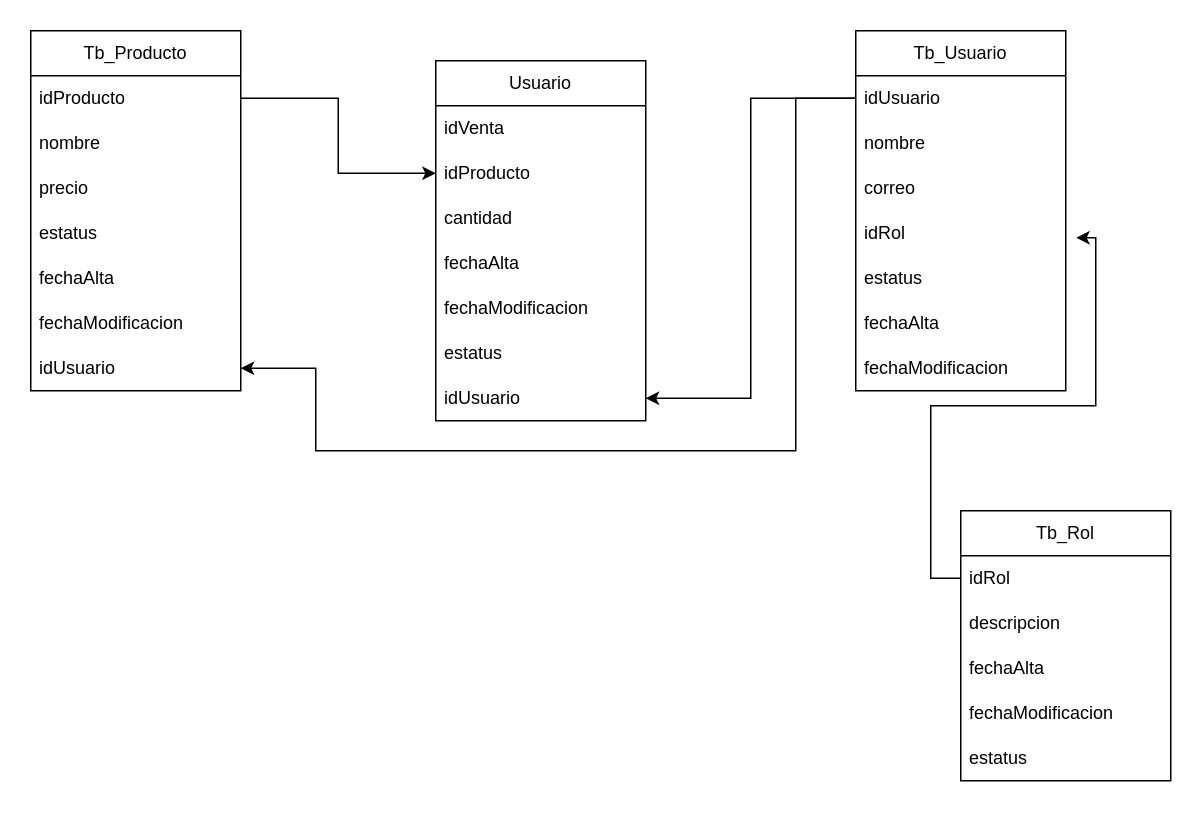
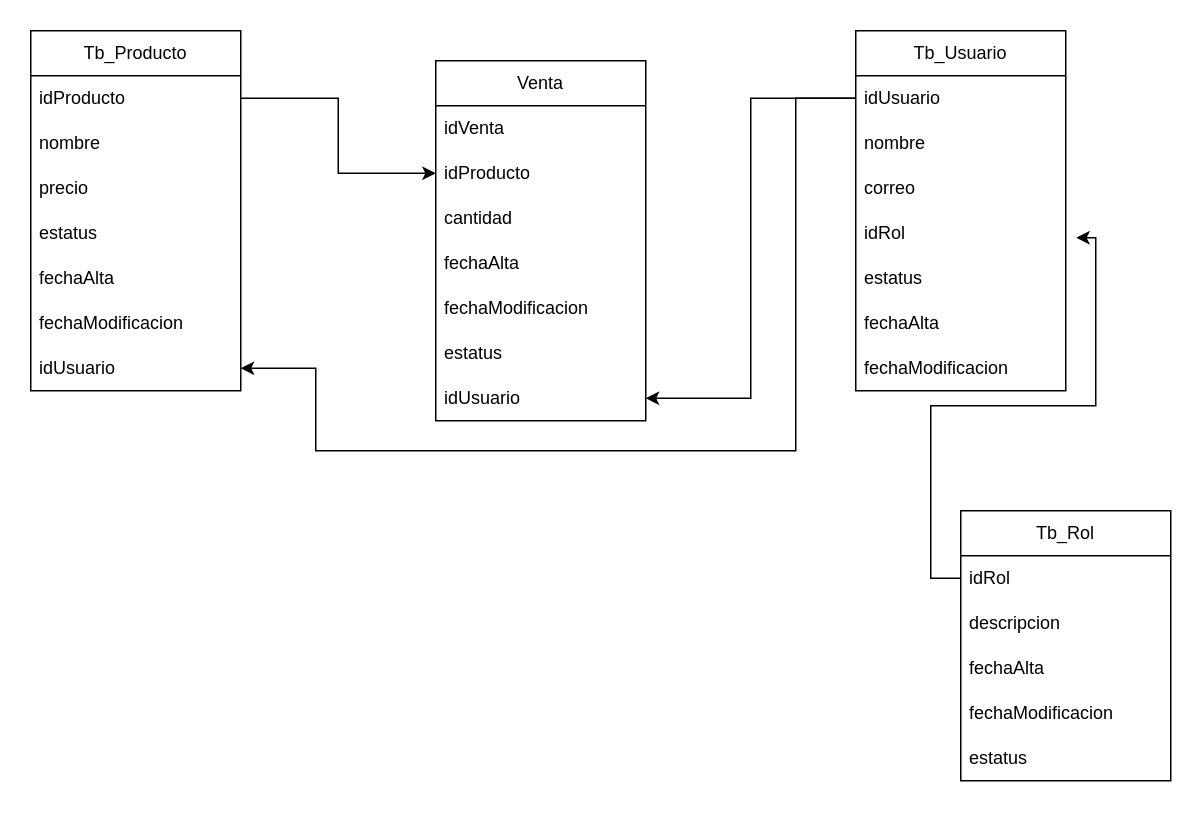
(541, 83) -> (541, 83)
